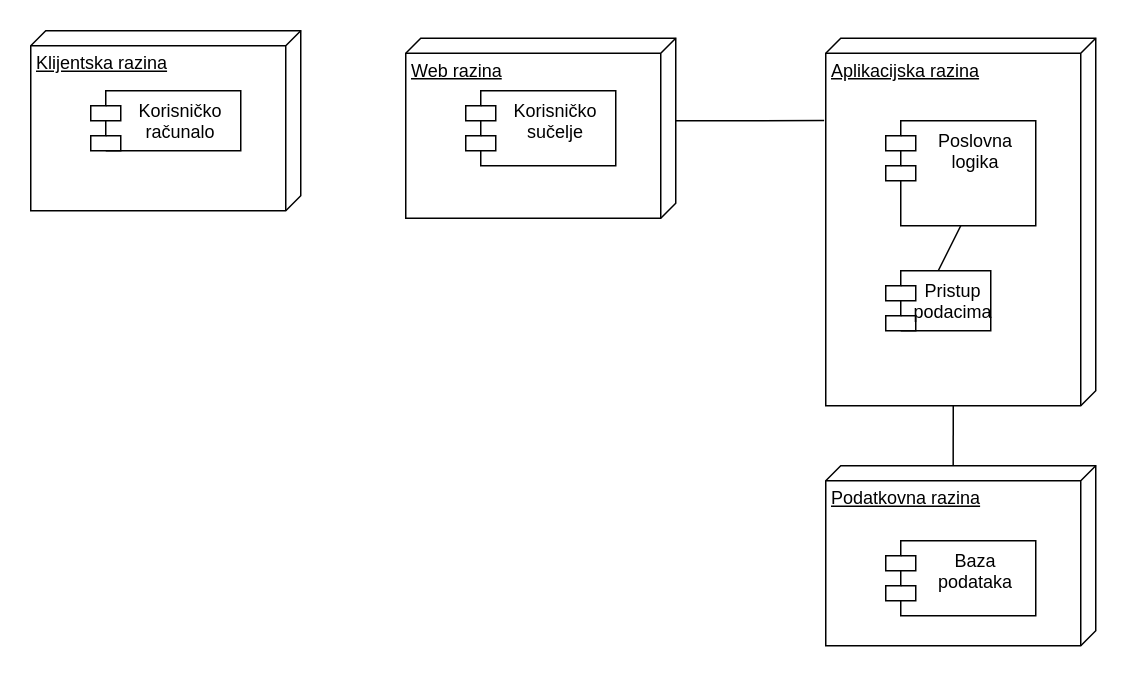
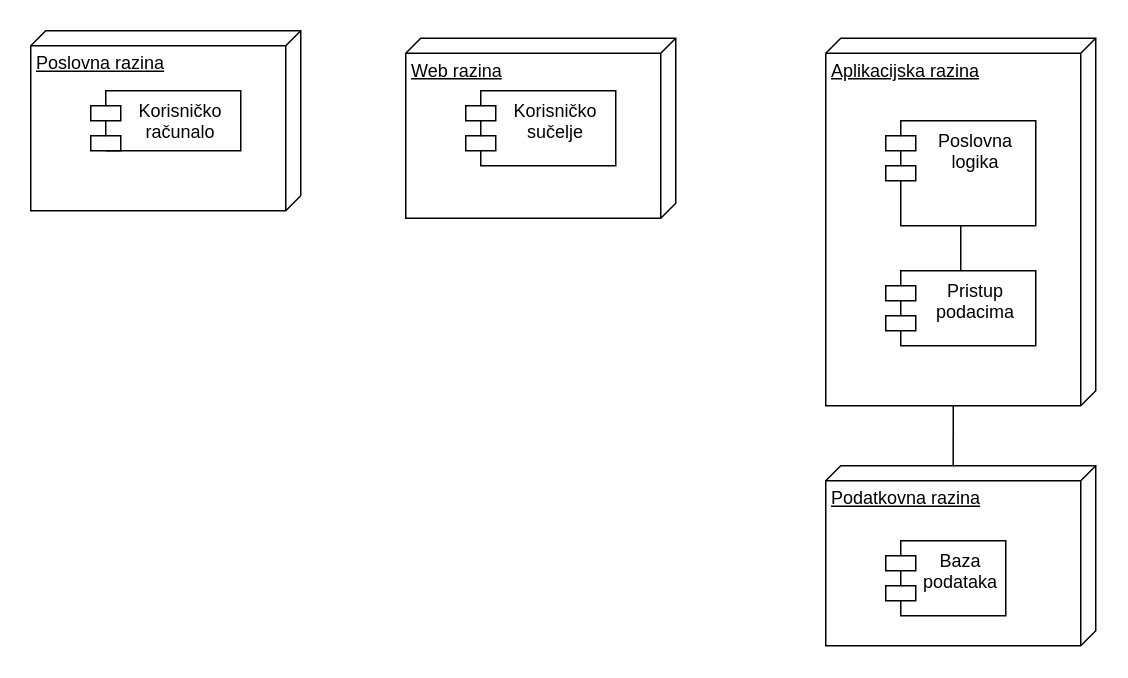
(113, 64) -> (105, 64)
(750, 121) -> none
(938, 301) -> (961, 308)
(961, 578) -> (946, 578)
